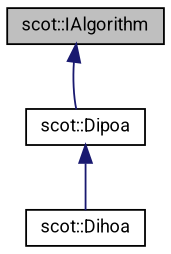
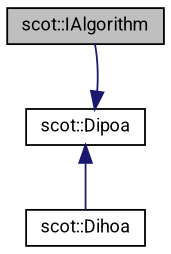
(74, 86) -> (98, 68)
